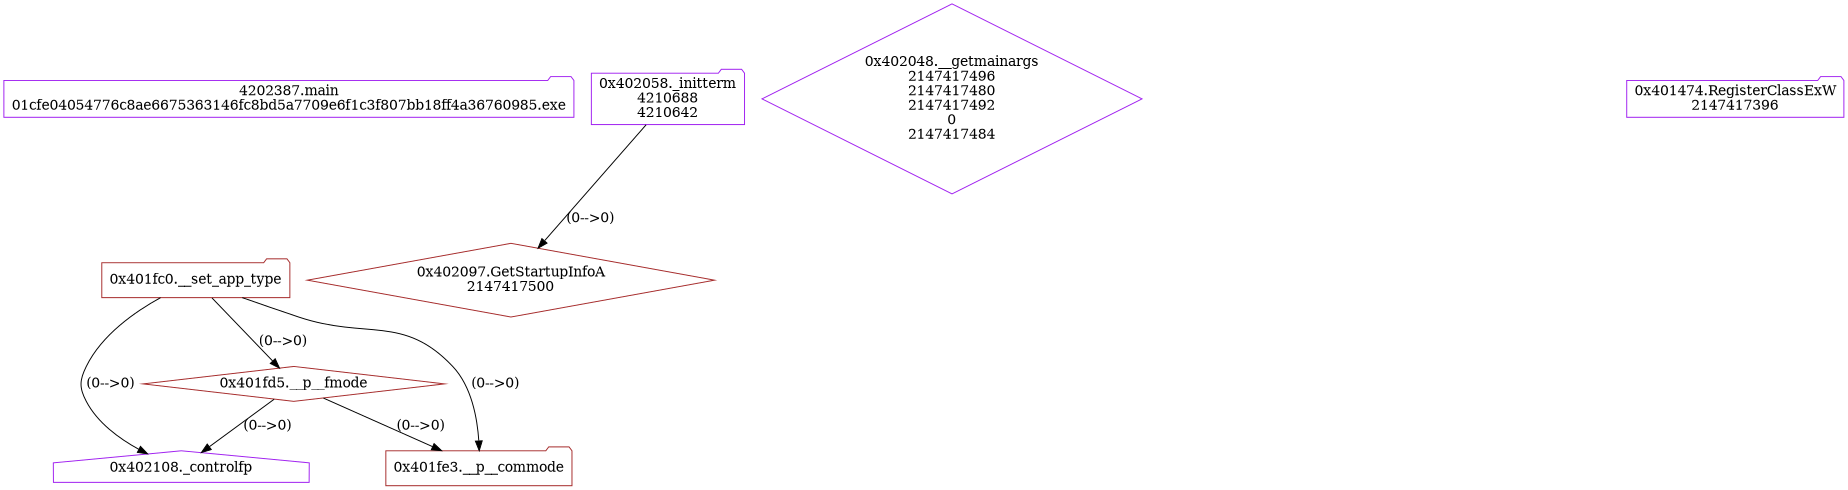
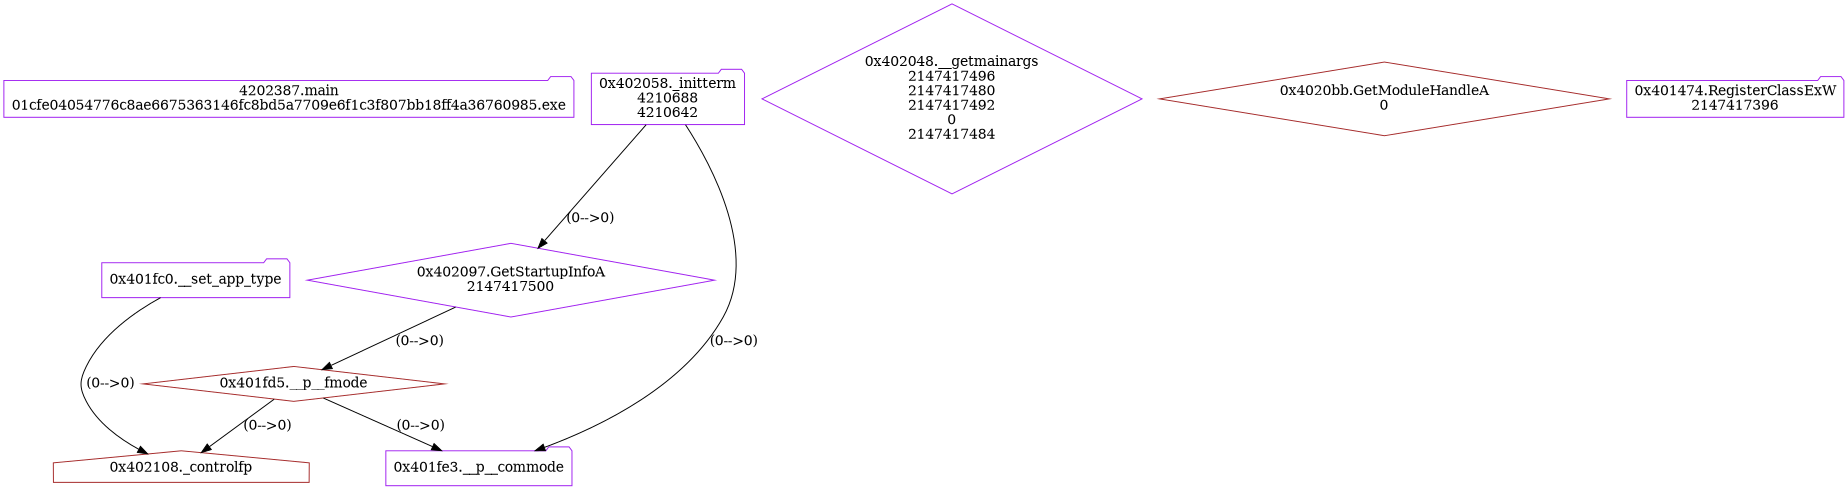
none -> (1384, 99)
(196, 280) -> (196, 280)
(511, 280) -> (511, 280)
(242, 329) -> (393, 336)
(390, 332) -> (717, 326)
(181, 468) -> (181, 468)
(479, 468) -> (479, 468)
